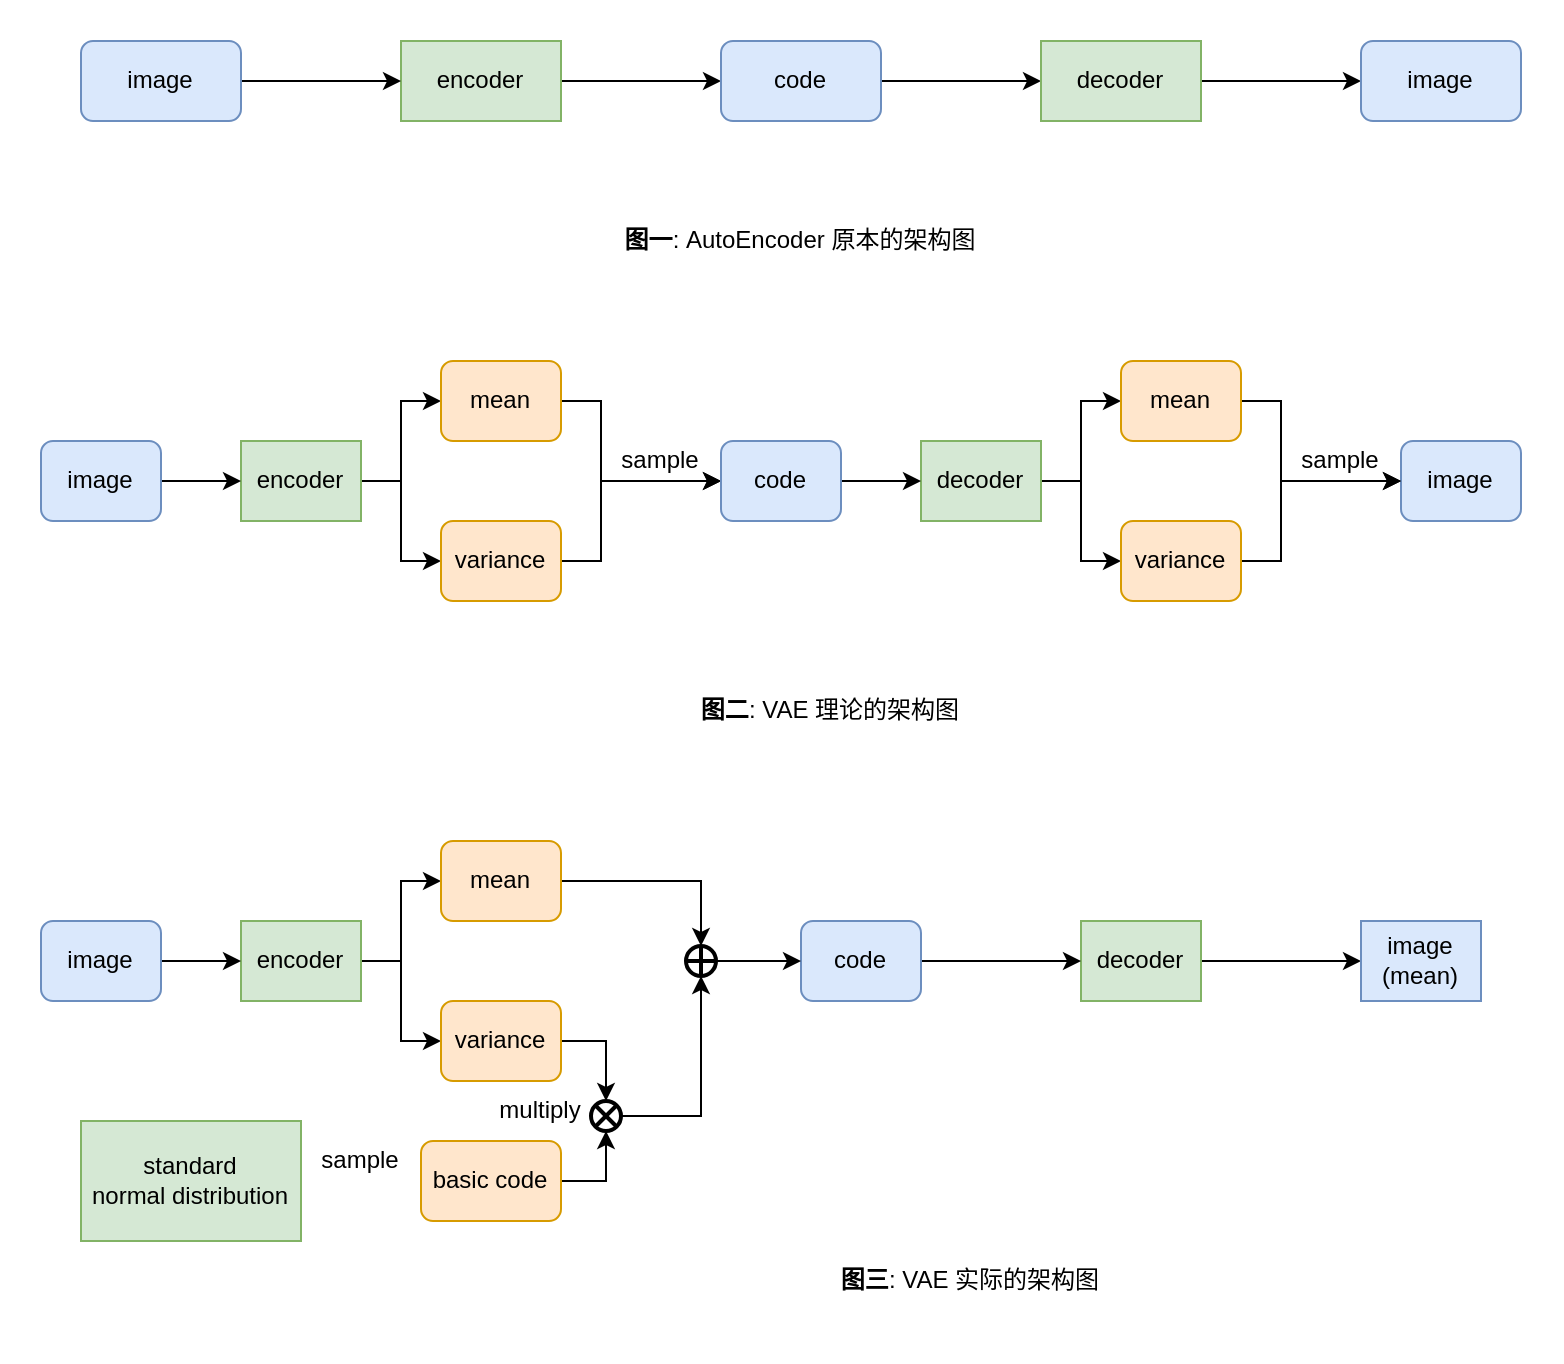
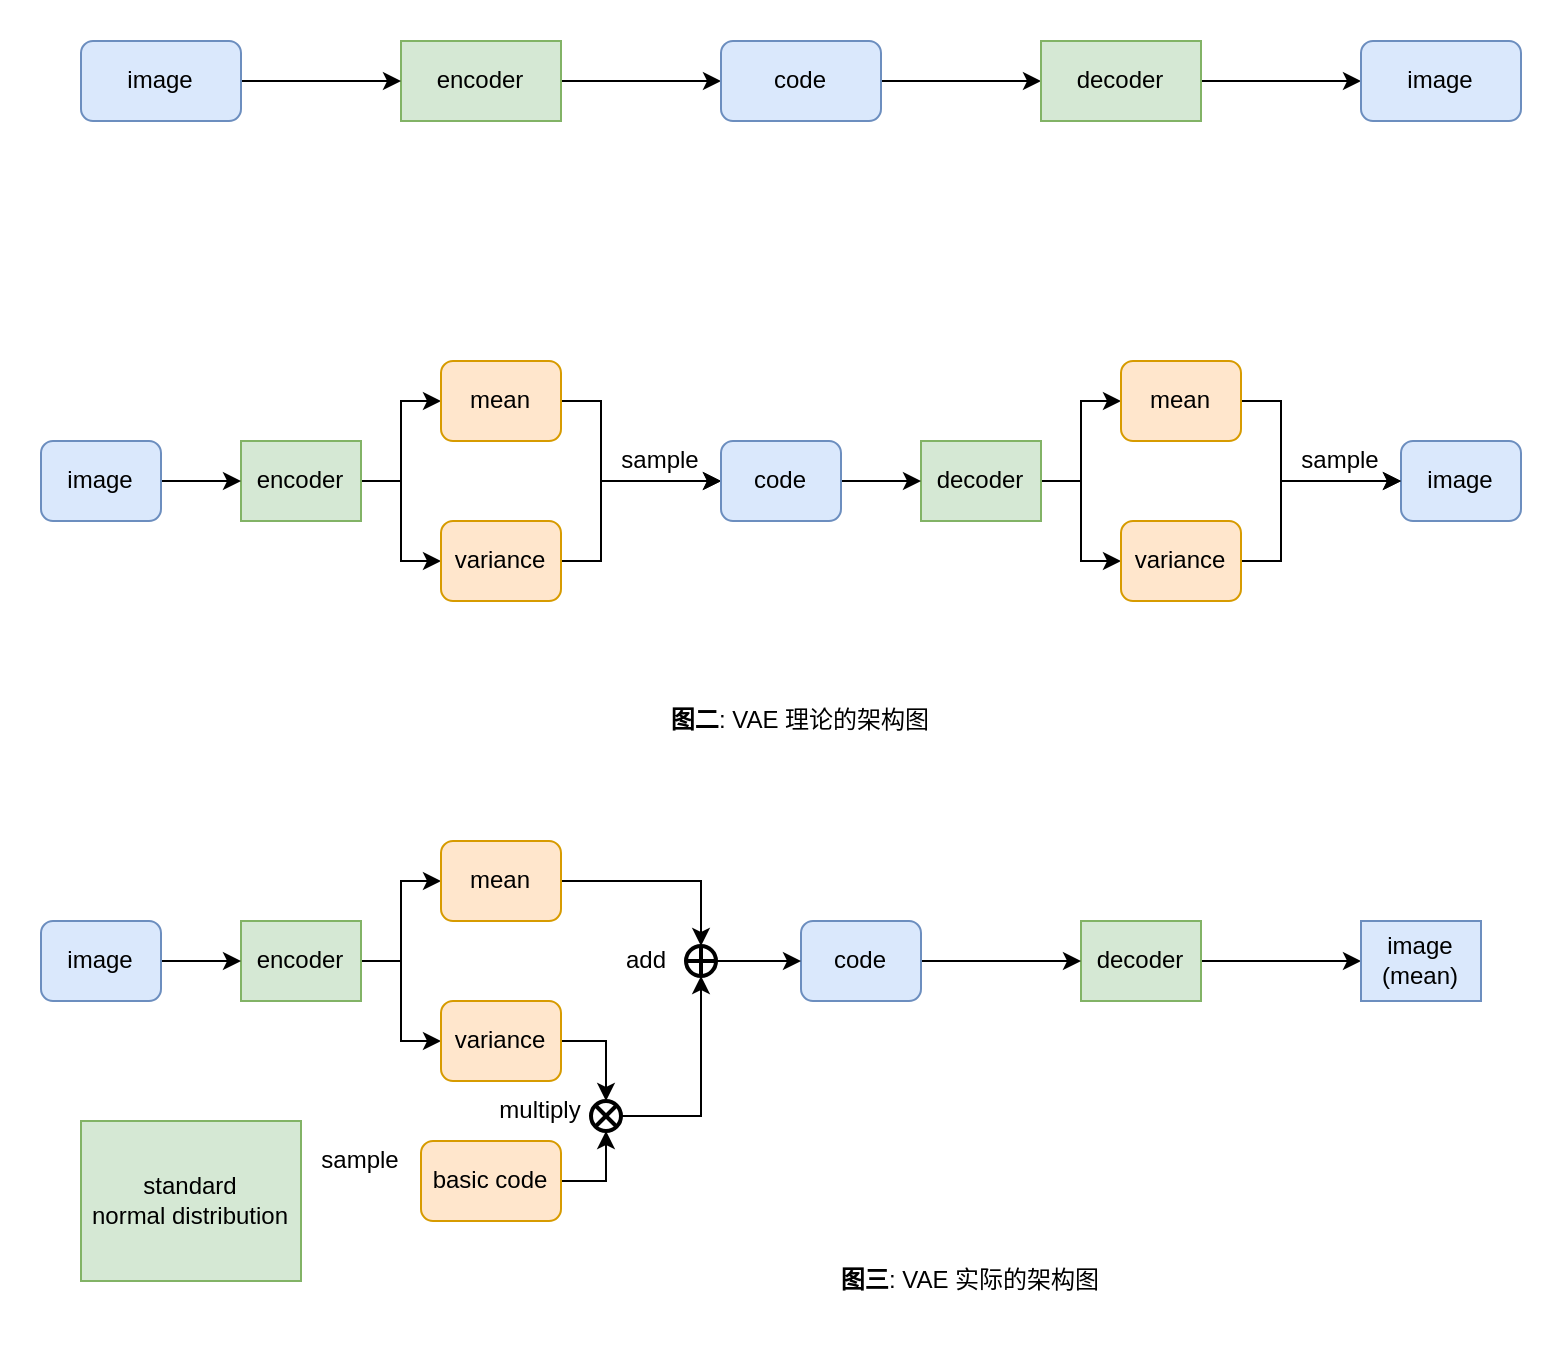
(801, 241) -> none
(831, 711) -> (801, 721)
none -> (646, 961)
(191, 1181) -> (191, 1201)
